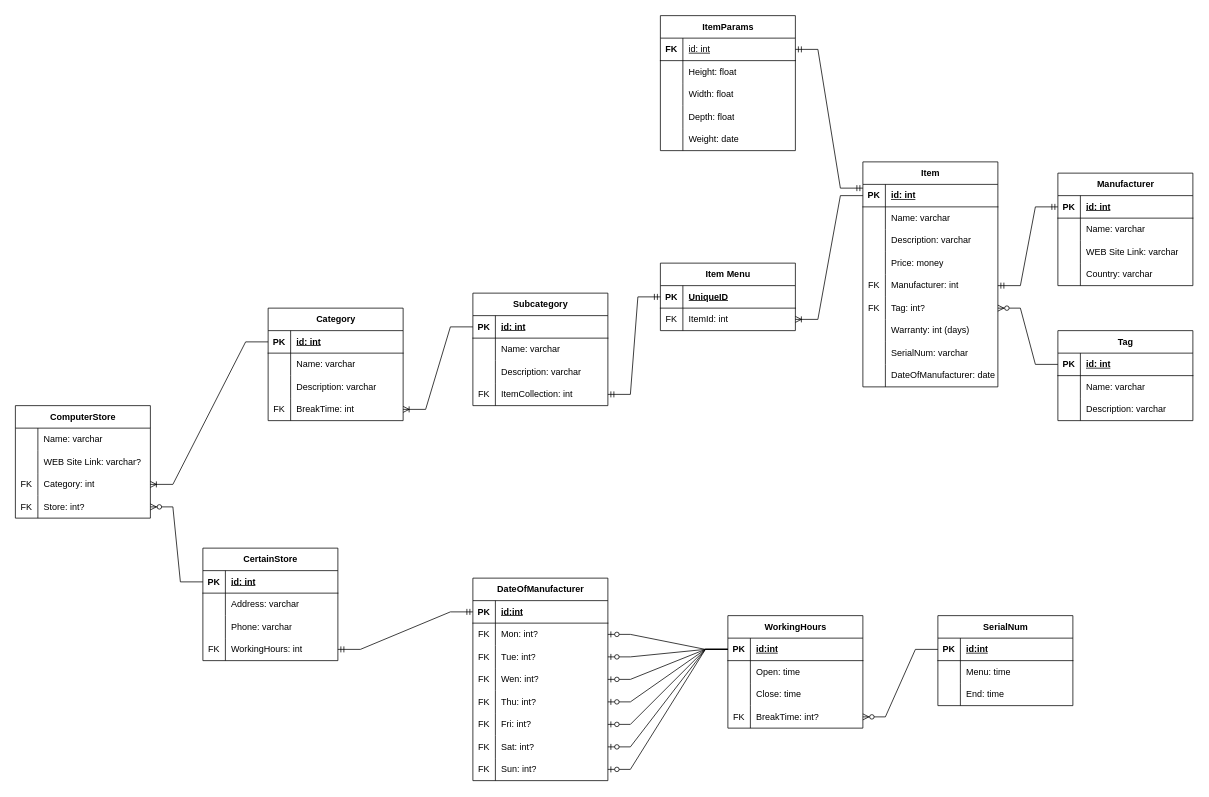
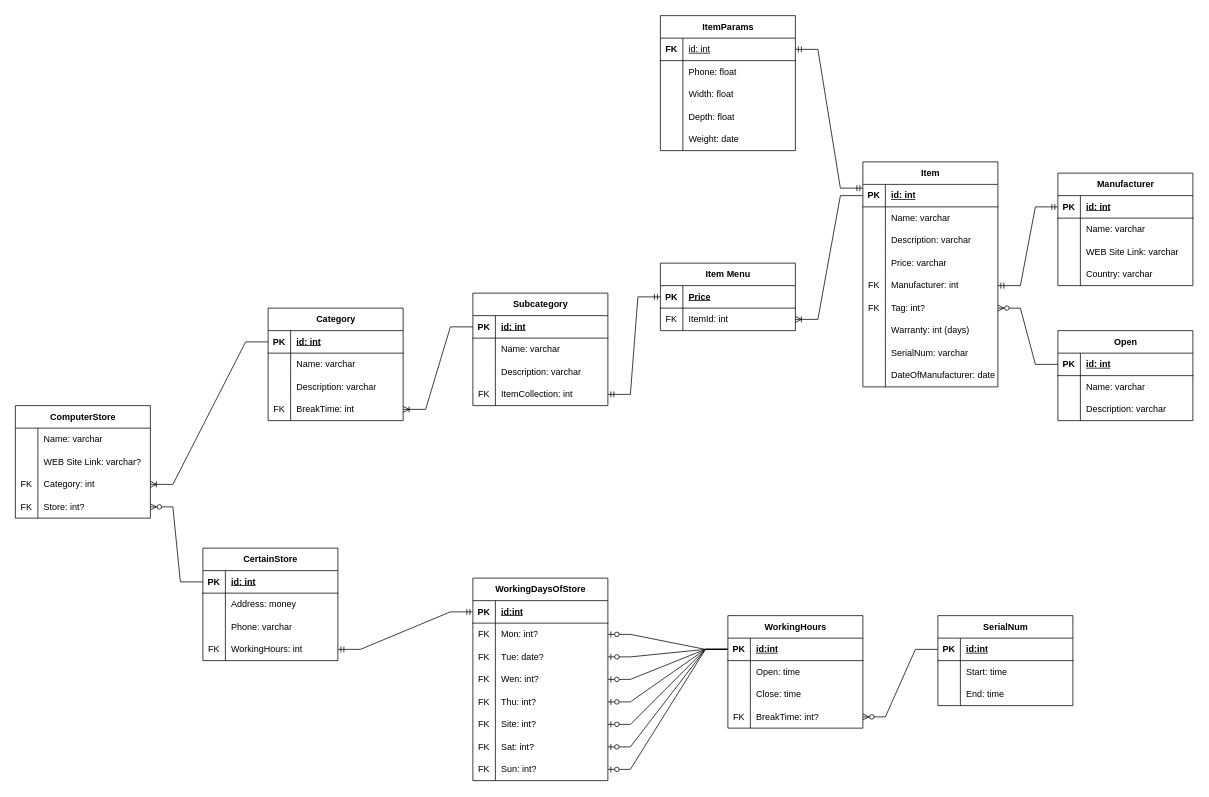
(717, 72) -> (716, 72)
(918, 263) -> (923, 263)
(708, 297) -> (700, 297)
(1126, 342) -> (1126, 342)
(541, 589) -> (541, 589)
(269, 604) -> (264, 604)
(521, 657) -> (524, 657)
(988, 672) -> (991, 672)
(519, 724) -> (522, 724)
